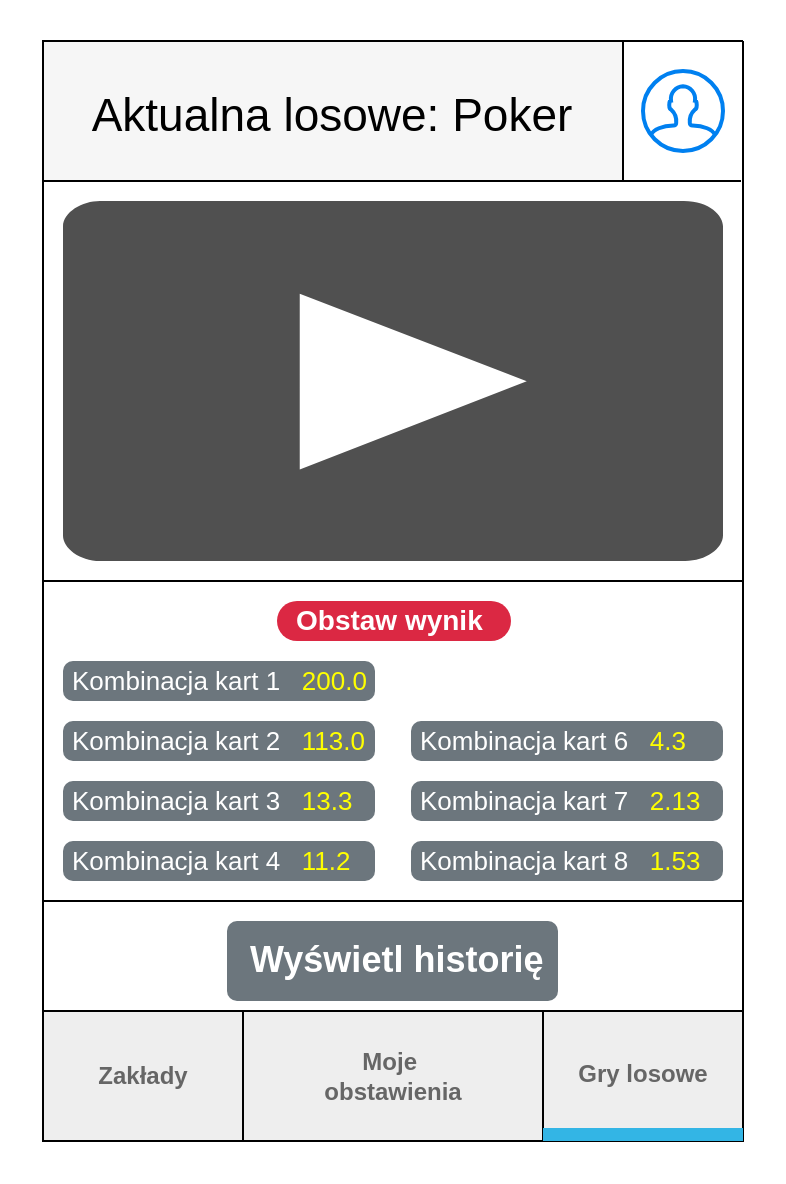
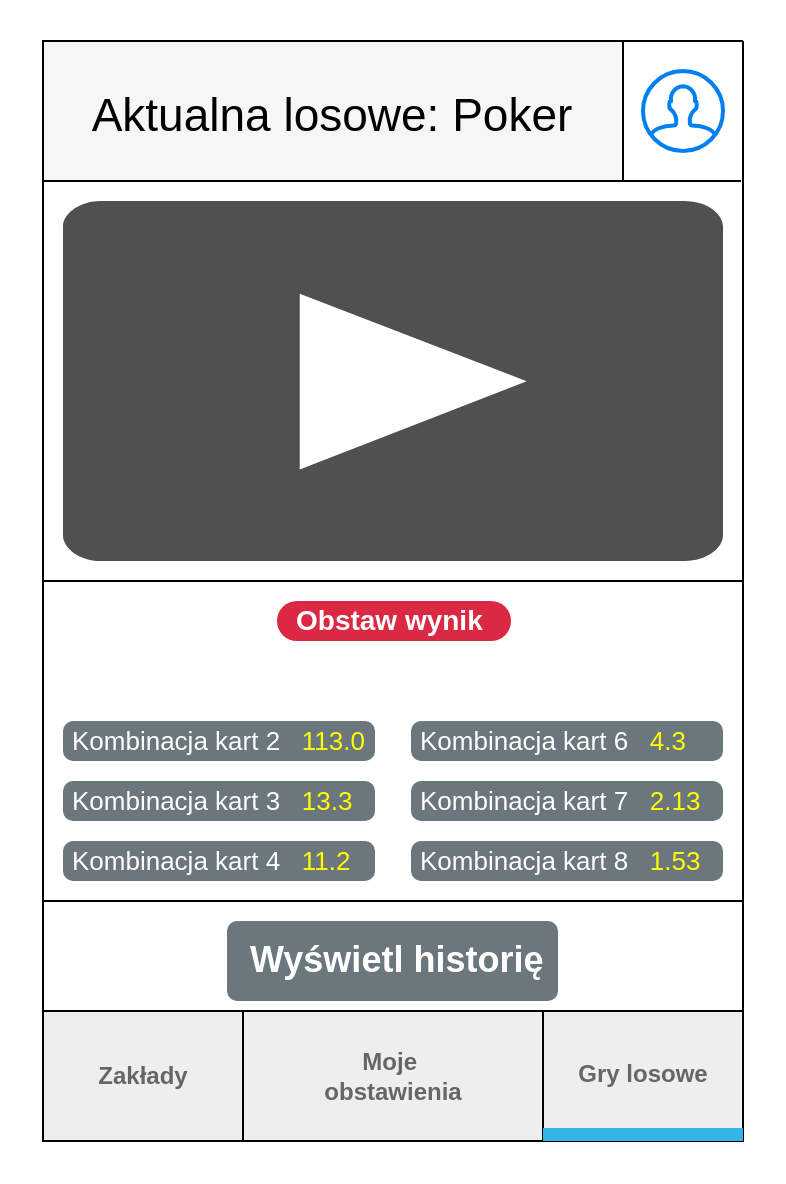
(219, 681) -> none
